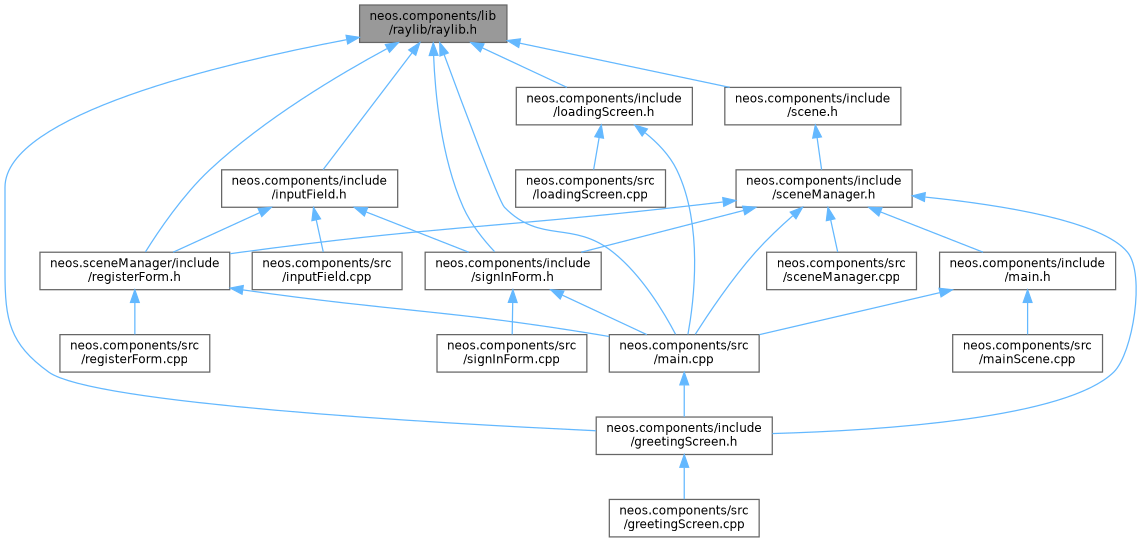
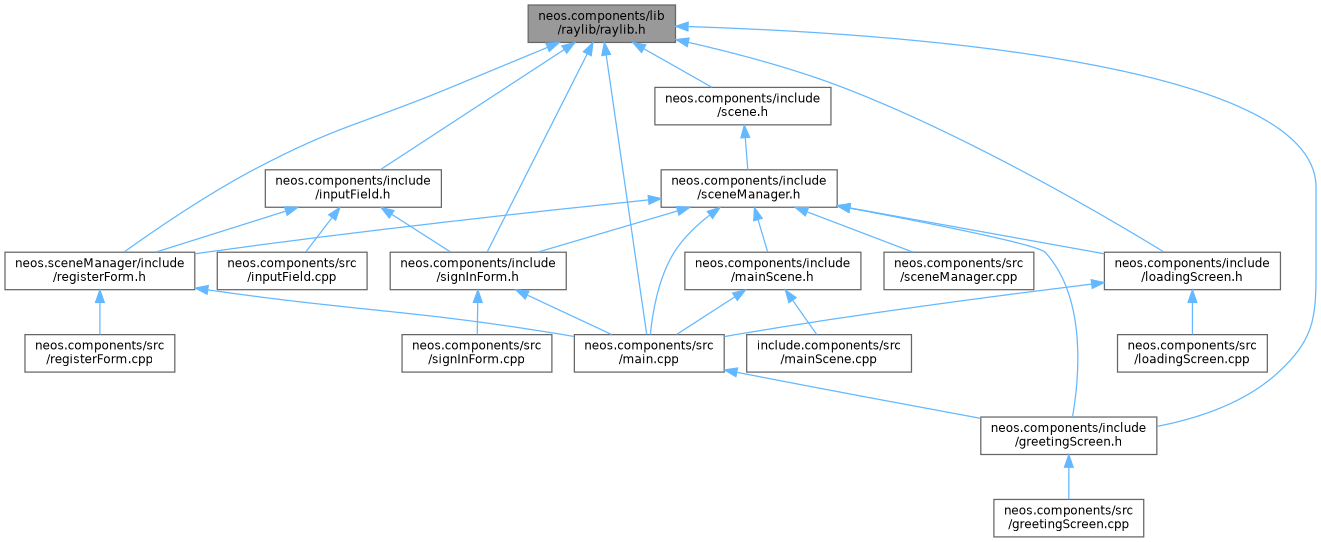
none -> (977, 231)
(1028, 271) -> (773, 271)
(1028, 353) -> (829, 353)
